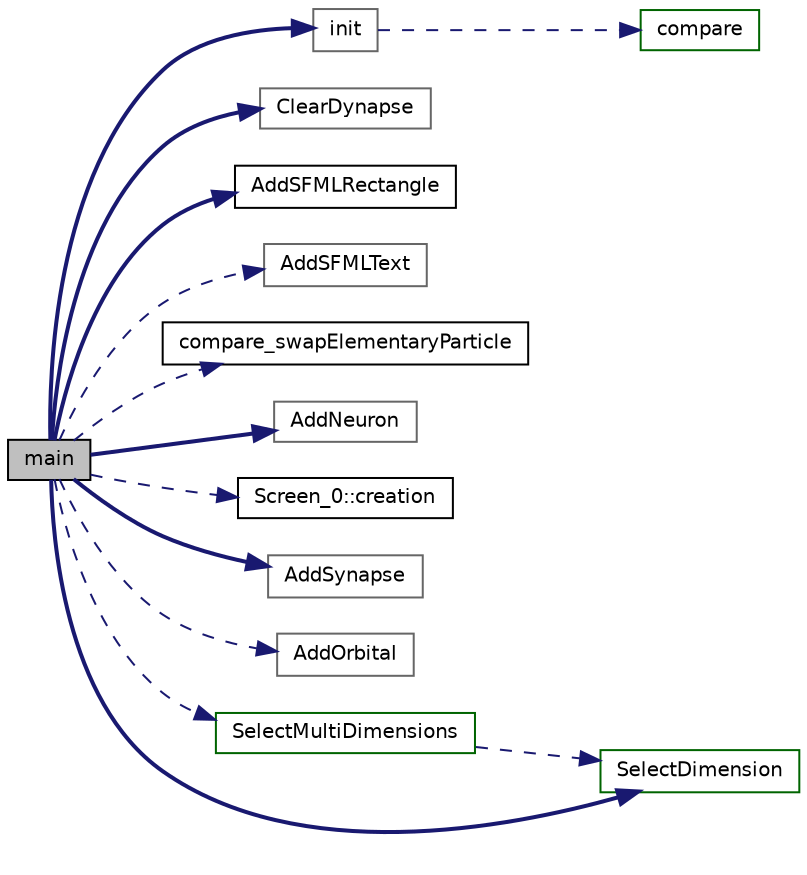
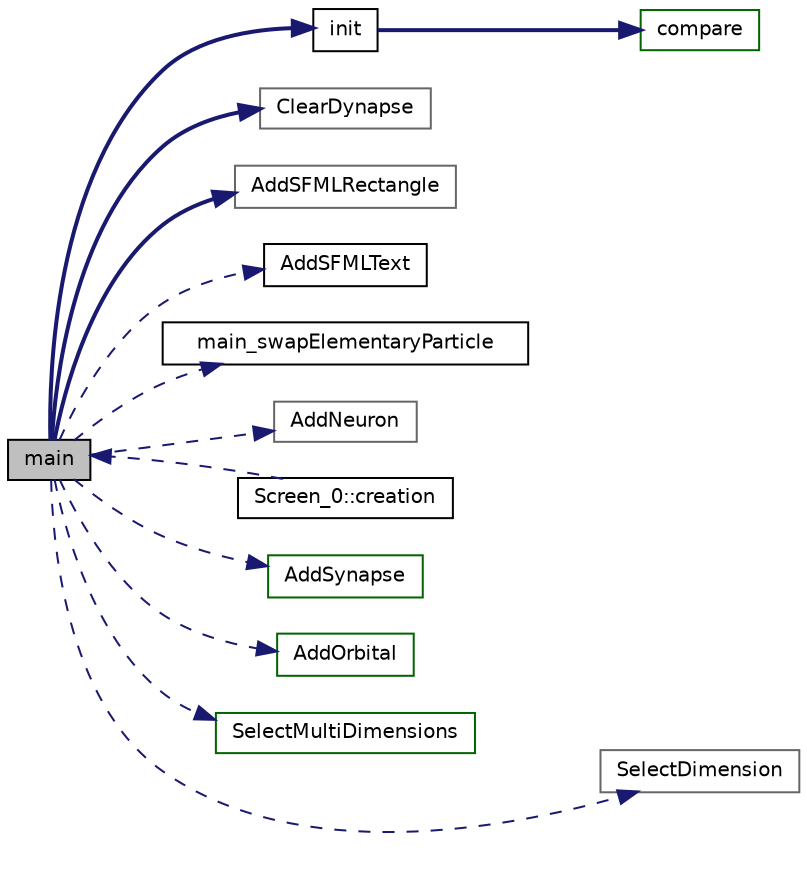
(345, 30) -> (345, 30)
(499, 30) -> (499, 30)
(345, 187) -> (345, 187)
(345, 265) -> (345, 265)
(345, 343) -> (345, 343)
(172, 444) -> (172, 444)
(154, 486) -> (197, 465)
(155, 533) -> (155, 533)
(345, 576) -> (345, 576)
(345, 655) -> (345, 655)
(528, 753) -> none
(700, 771) -> (700, 771)
(228, 805) -> (228, 805)
